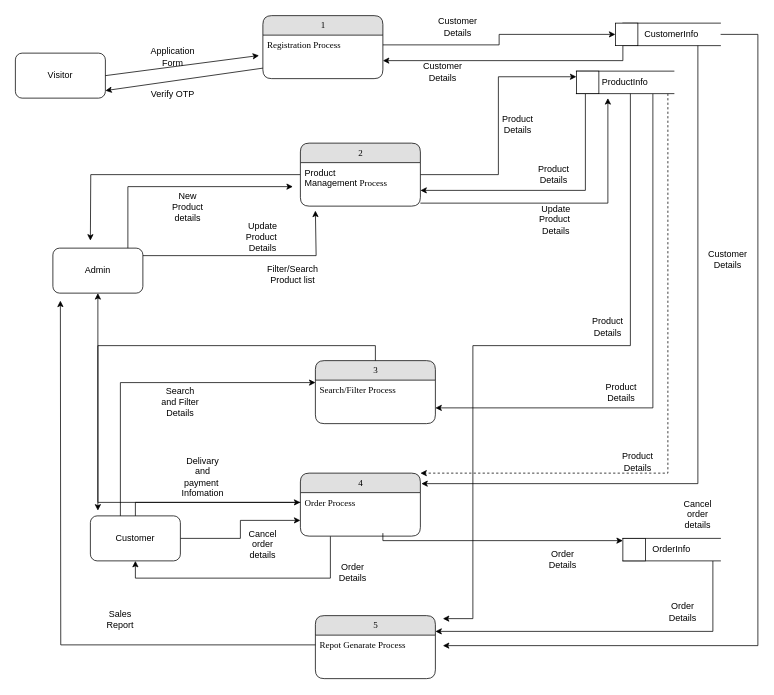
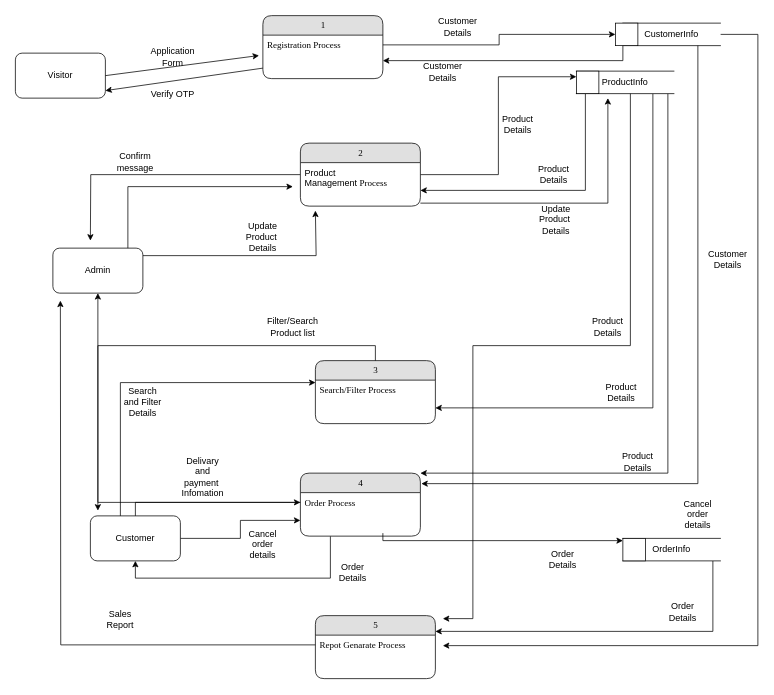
none -> (135, 162)
(188, 207) -> none
(293, 274) -> (293, 327)
(180, 402) -> (143, 402)
(668, 405) -> (668, 405)
